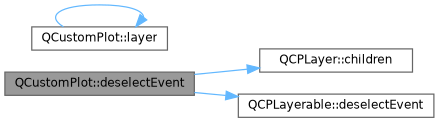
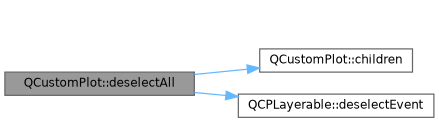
(100, 38) -> none
(336, 61) -> (336, 61)
(100, 84) -> (100, 84)
